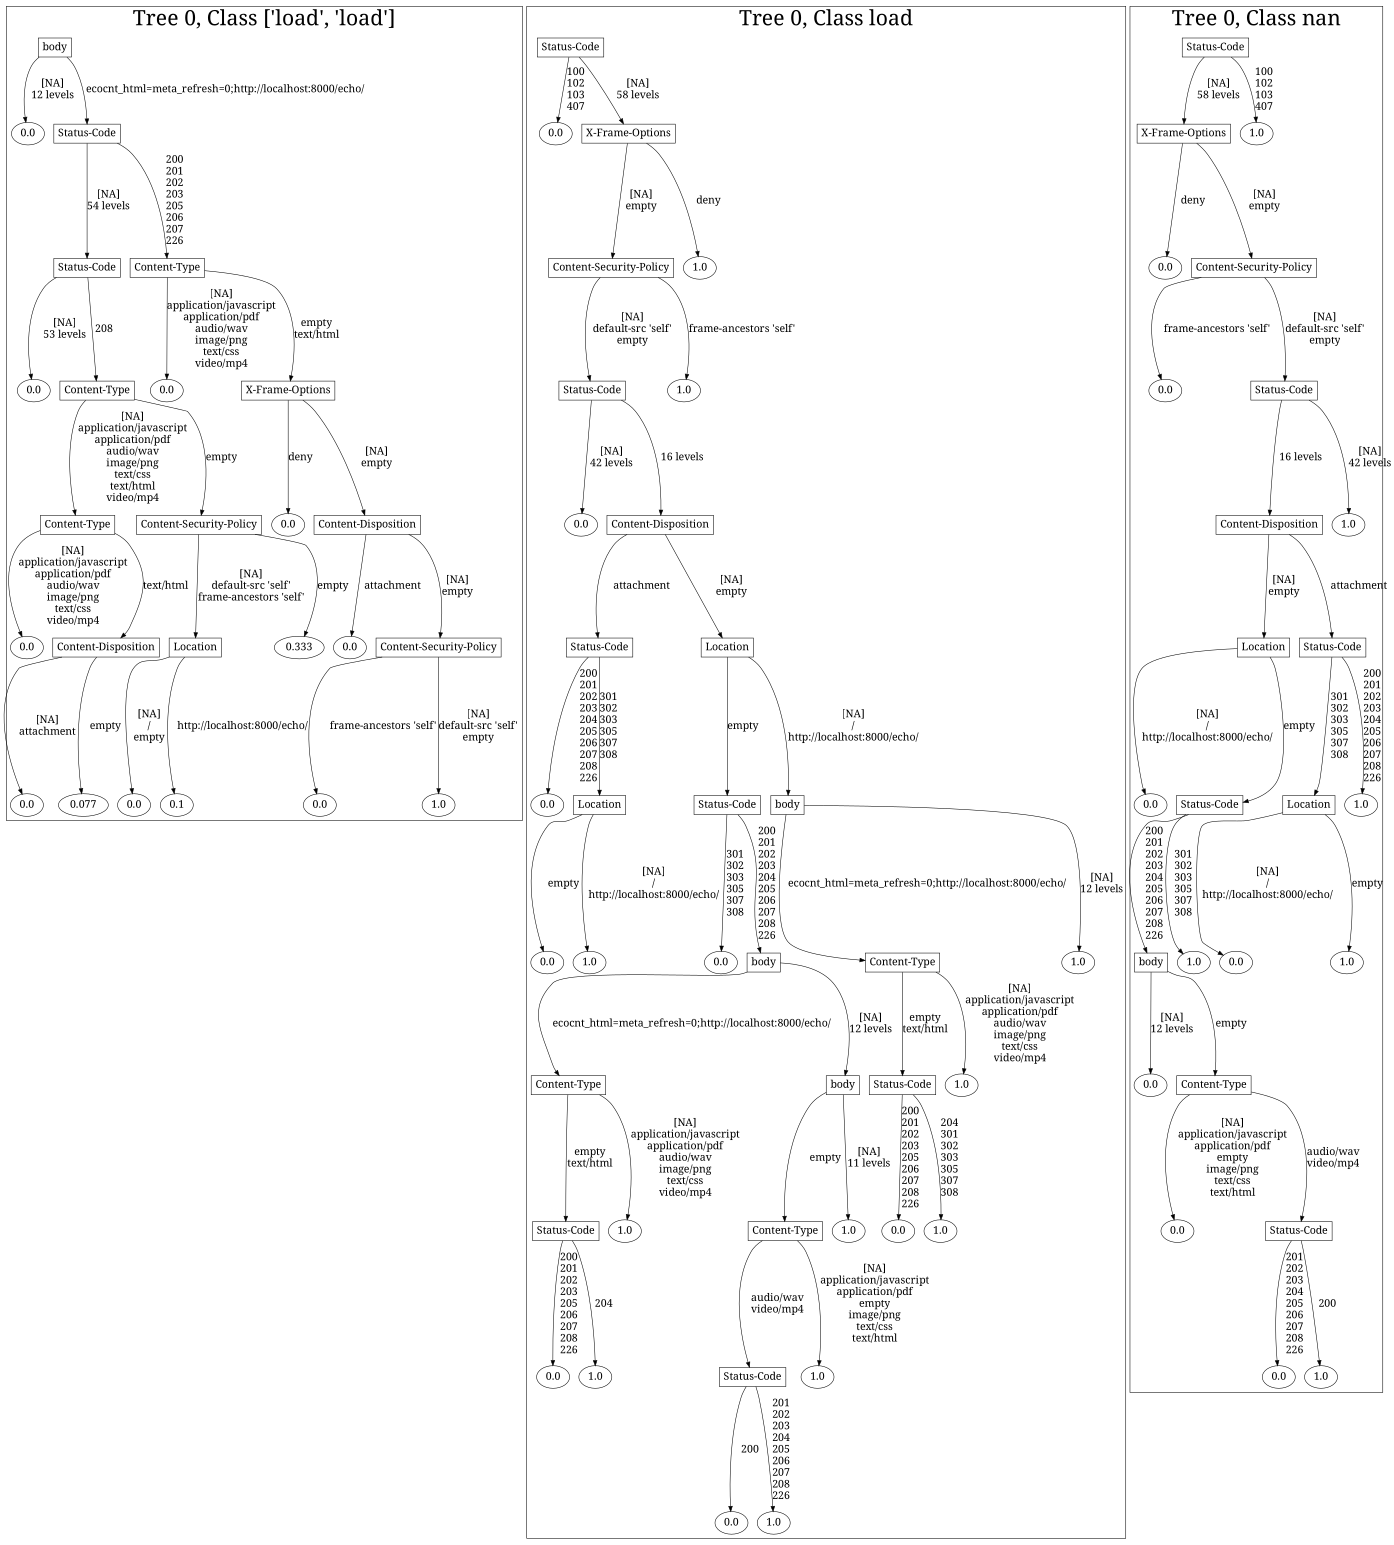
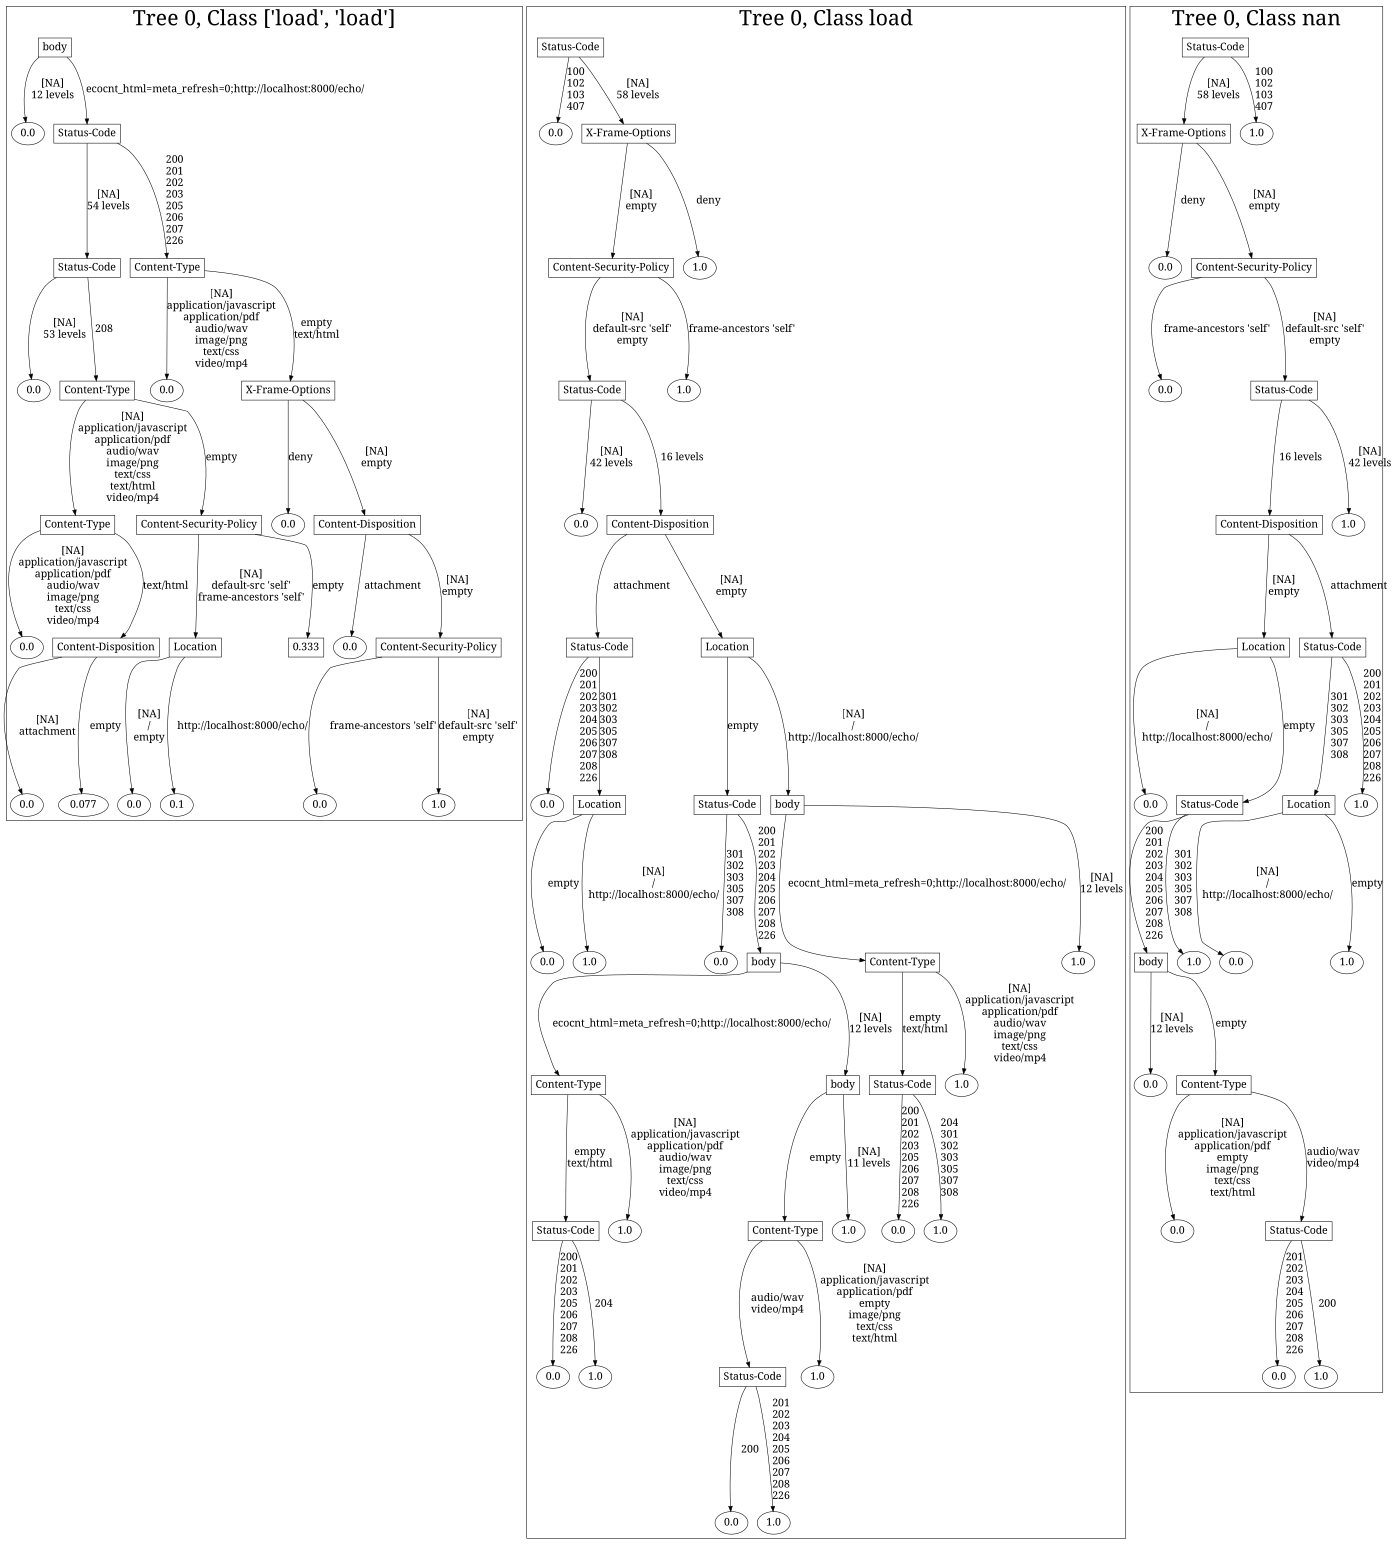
(299, 648) -> (306, 648)
